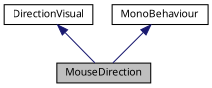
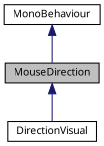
(80, 48) -> (52, 108)
